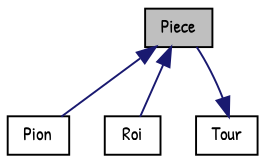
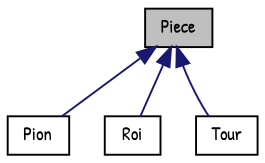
(211, 72) -> (195, 92)
